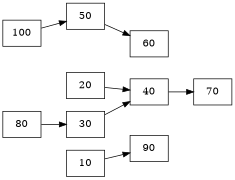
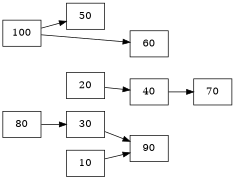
(114, 29) -> (82, 38)
(114, 110) -> (114, 135)
